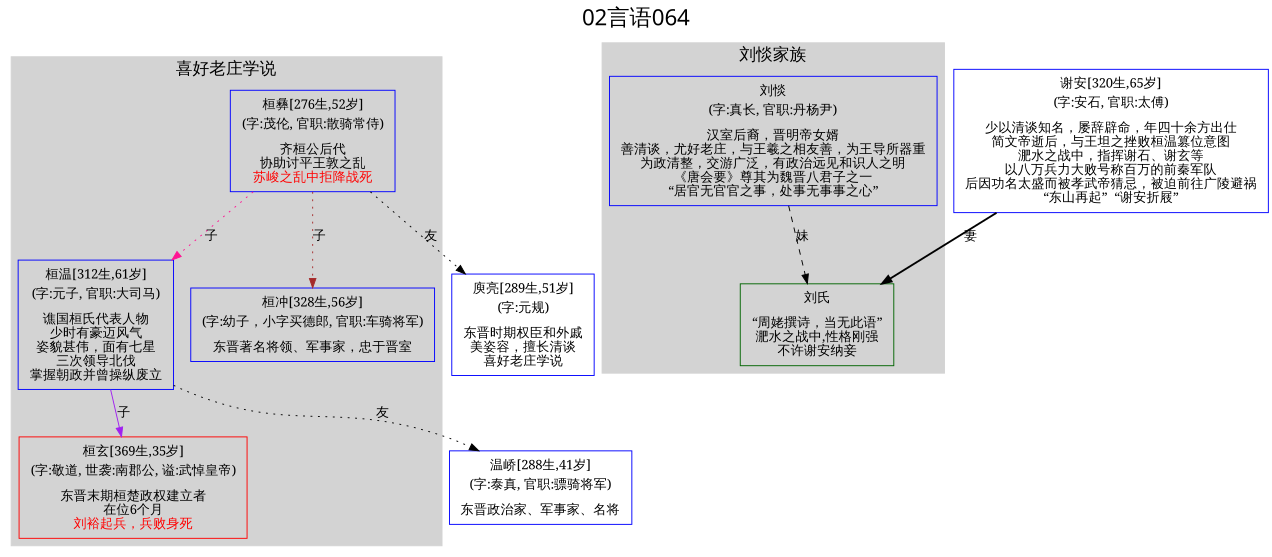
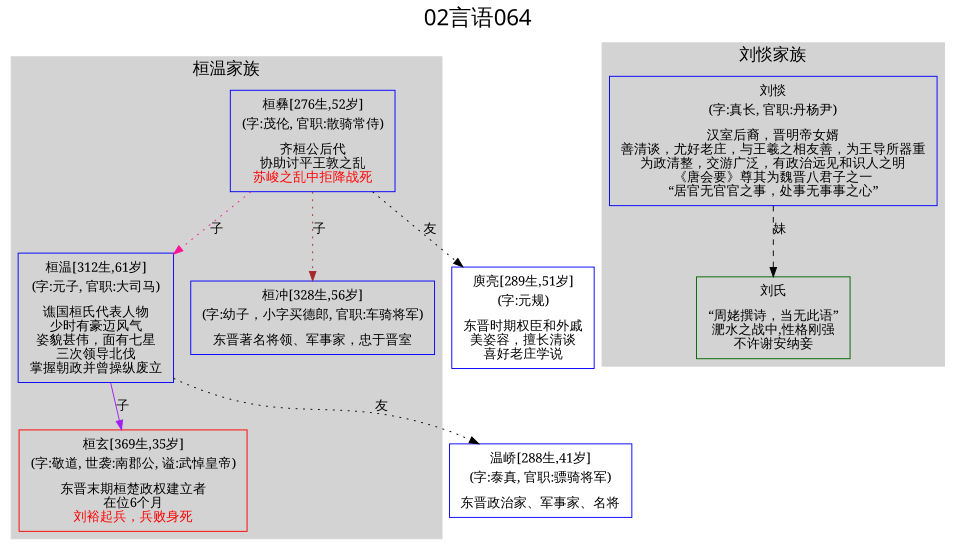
(227, 70) -> (227, 70)
(1111, 141) -> none
